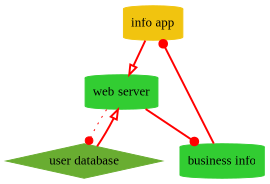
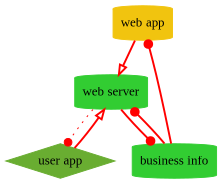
(153, 23) -> (143, 23)
none -> (151, 129)
(84, 161) -> (60, 161)
